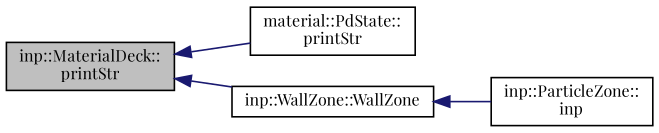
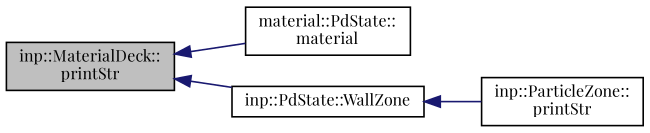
(333, 31) -> (328, 31)
(333, 102) -> (328, 102)
(572, 102) -> (562, 102)
